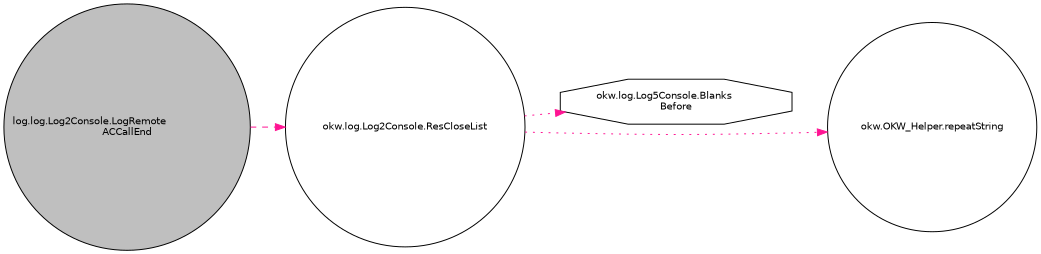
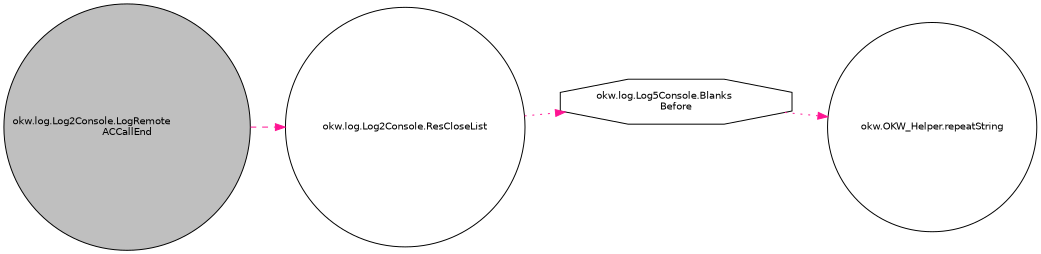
(127, 127) -> (127, 127)
(671, 135) -> (801, 114)
